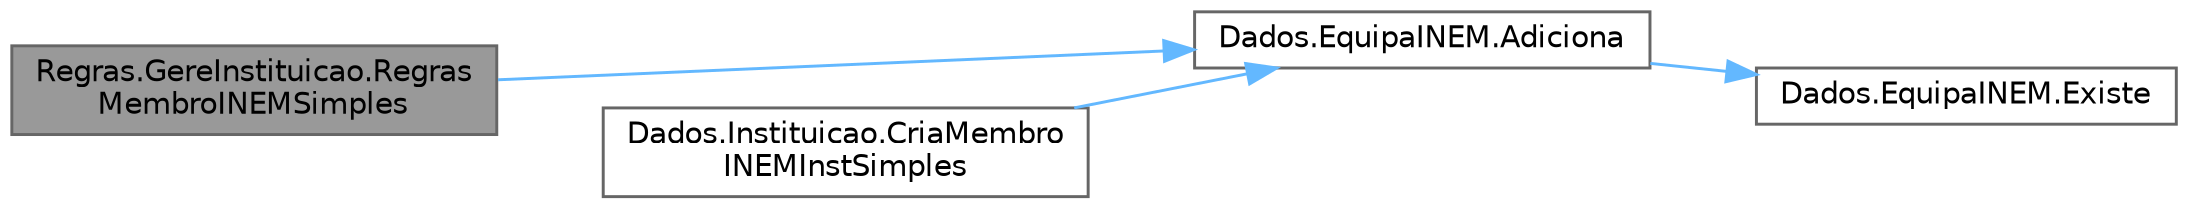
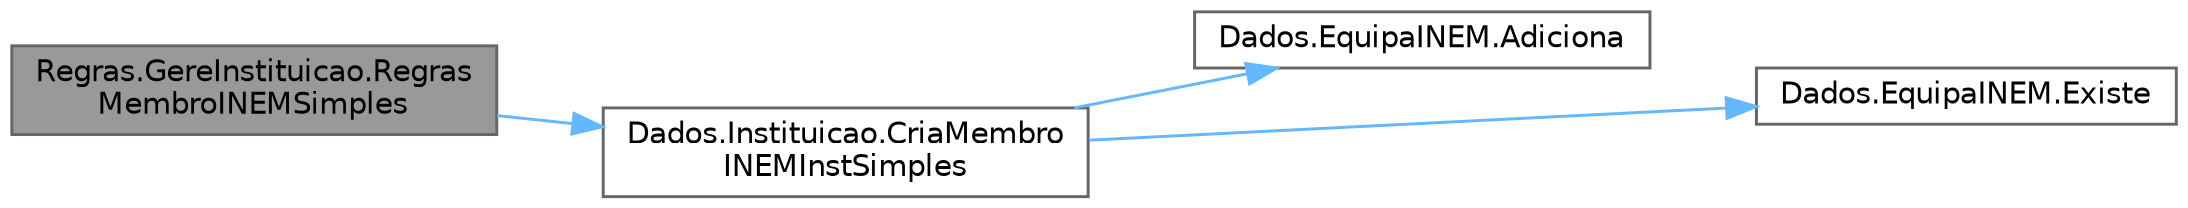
(831, 65) -> (535, 120)
(1689, 67) -> (1407, 124)
